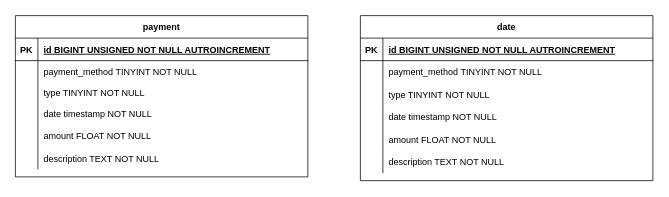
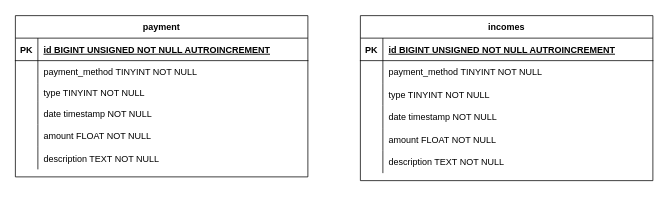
(506, 27) -> (506, 27)
